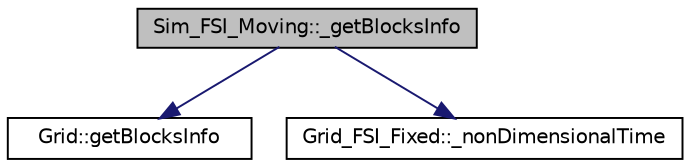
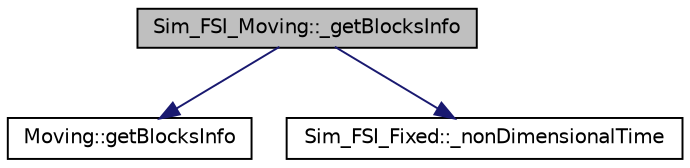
(130, 138) -> (130, 138)
(485, 138) -> (485, 138)
